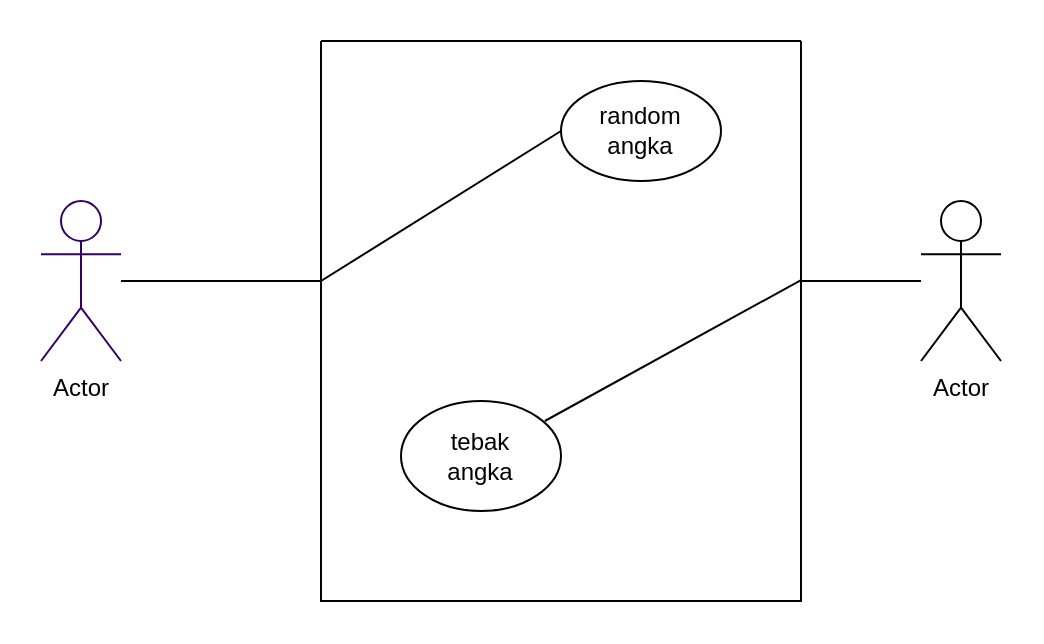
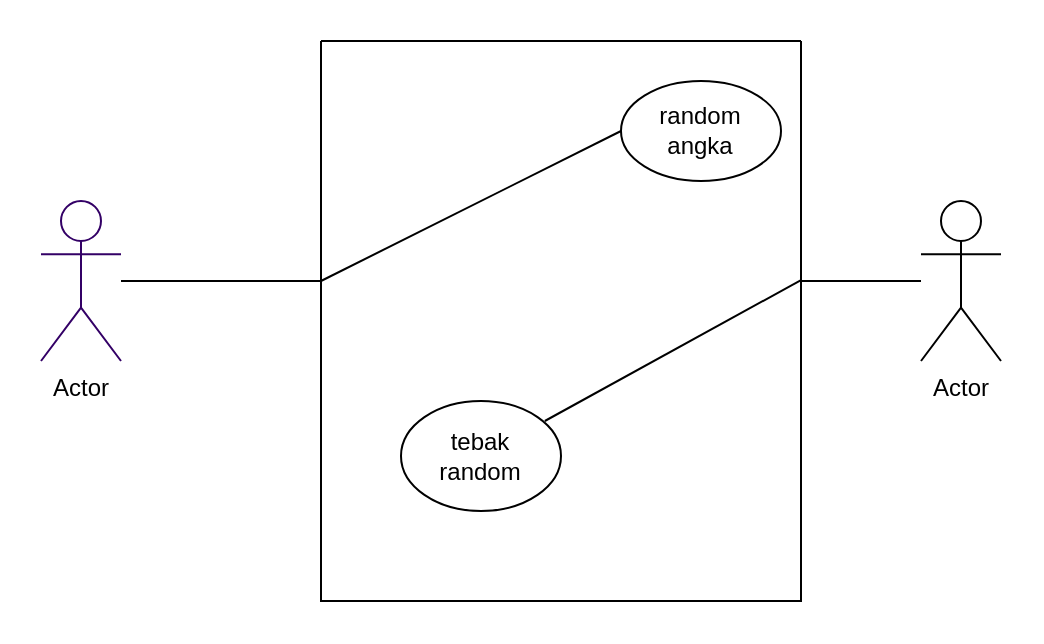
(641, 131) -> (701, 131)
(481, 457) -> (481, 457)
